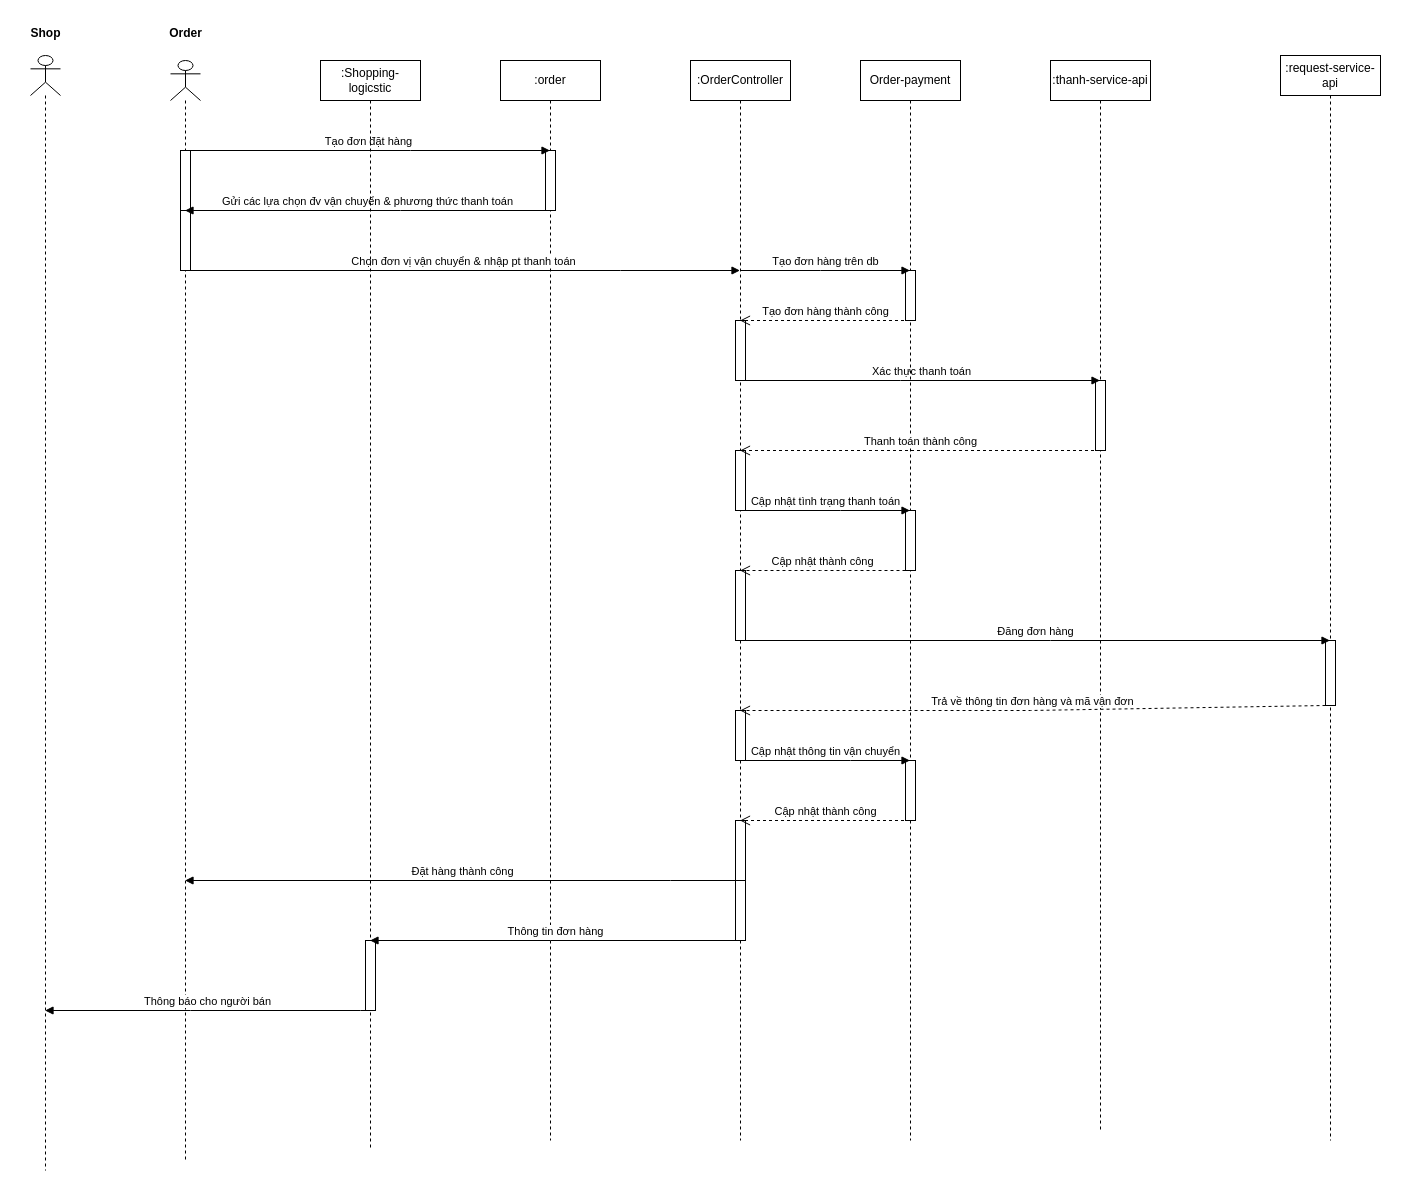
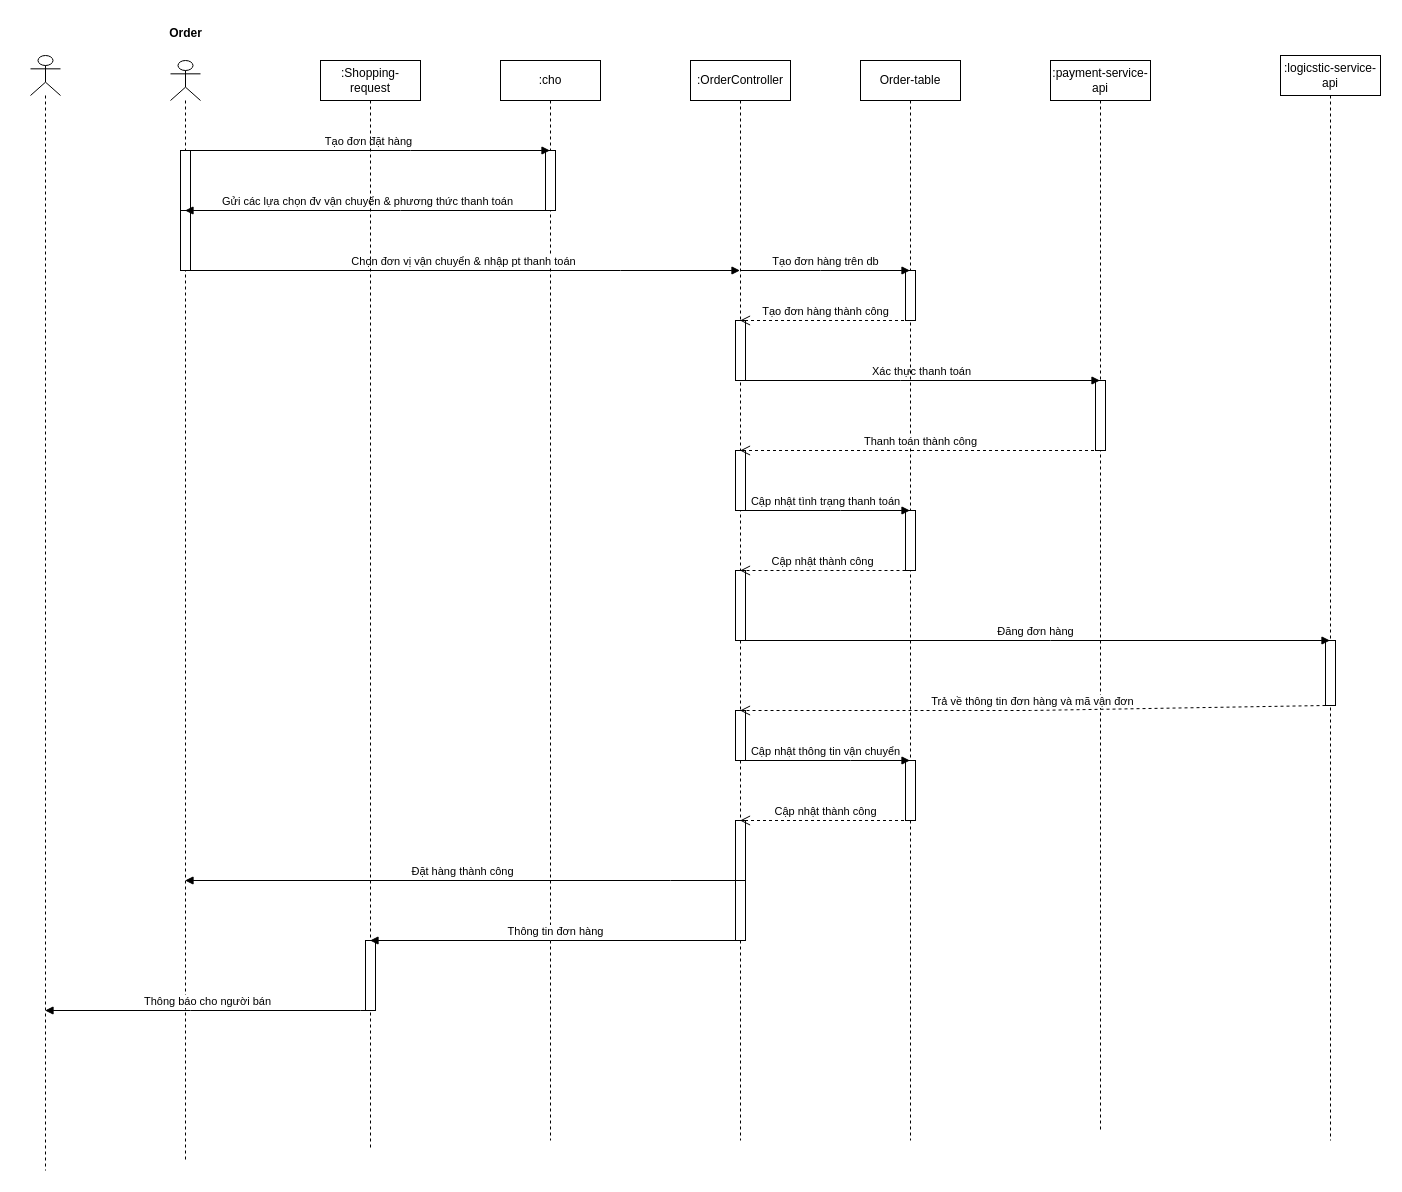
(46, 34) -> none
(1331, 76) -> (1331, 76)
(371, 81) -> (371, 81)
(551, 81) -> (551, 81)
(911, 81) -> (911, 81)
(1101, 81) -> (1101, 81)
